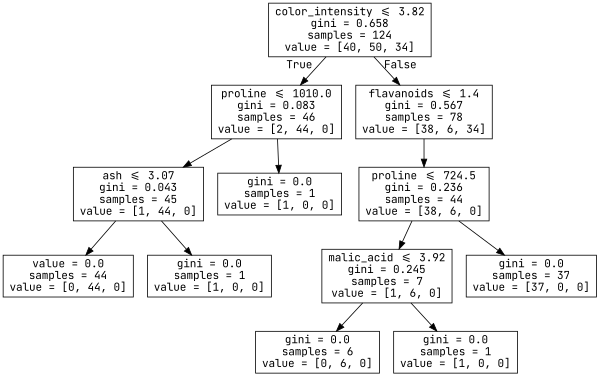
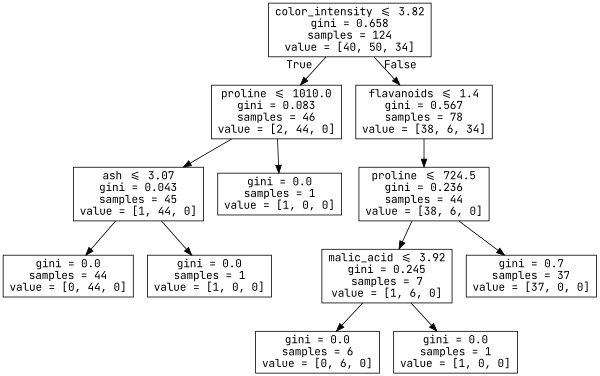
(68, 276) -> (68, 276)
(531, 276) -> (531, 276)
